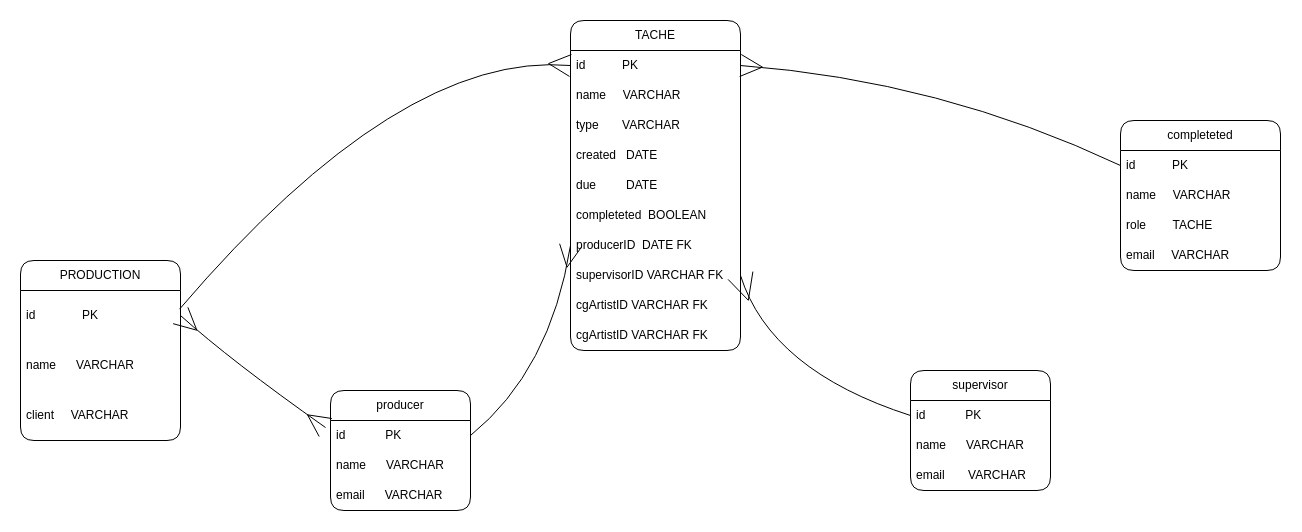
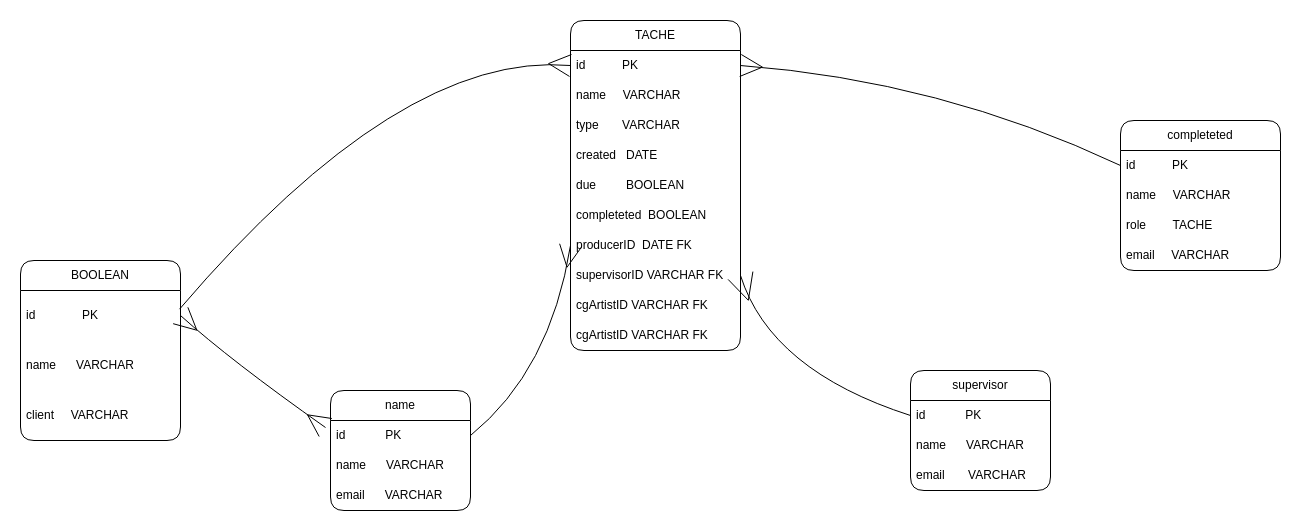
(624, 186) -> (634, 186)
(101, 276) -> (101, 276)
(401, 406) -> (401, 406)
